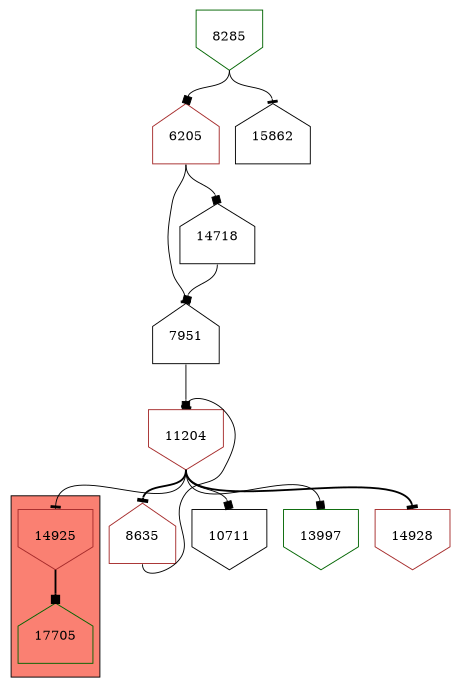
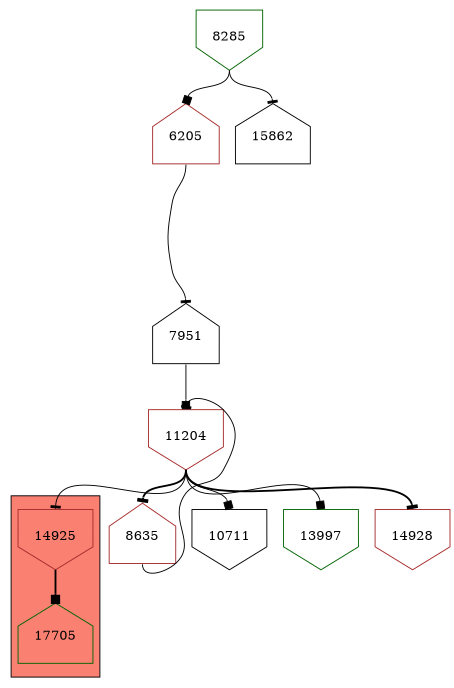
(217, 237) -> none
